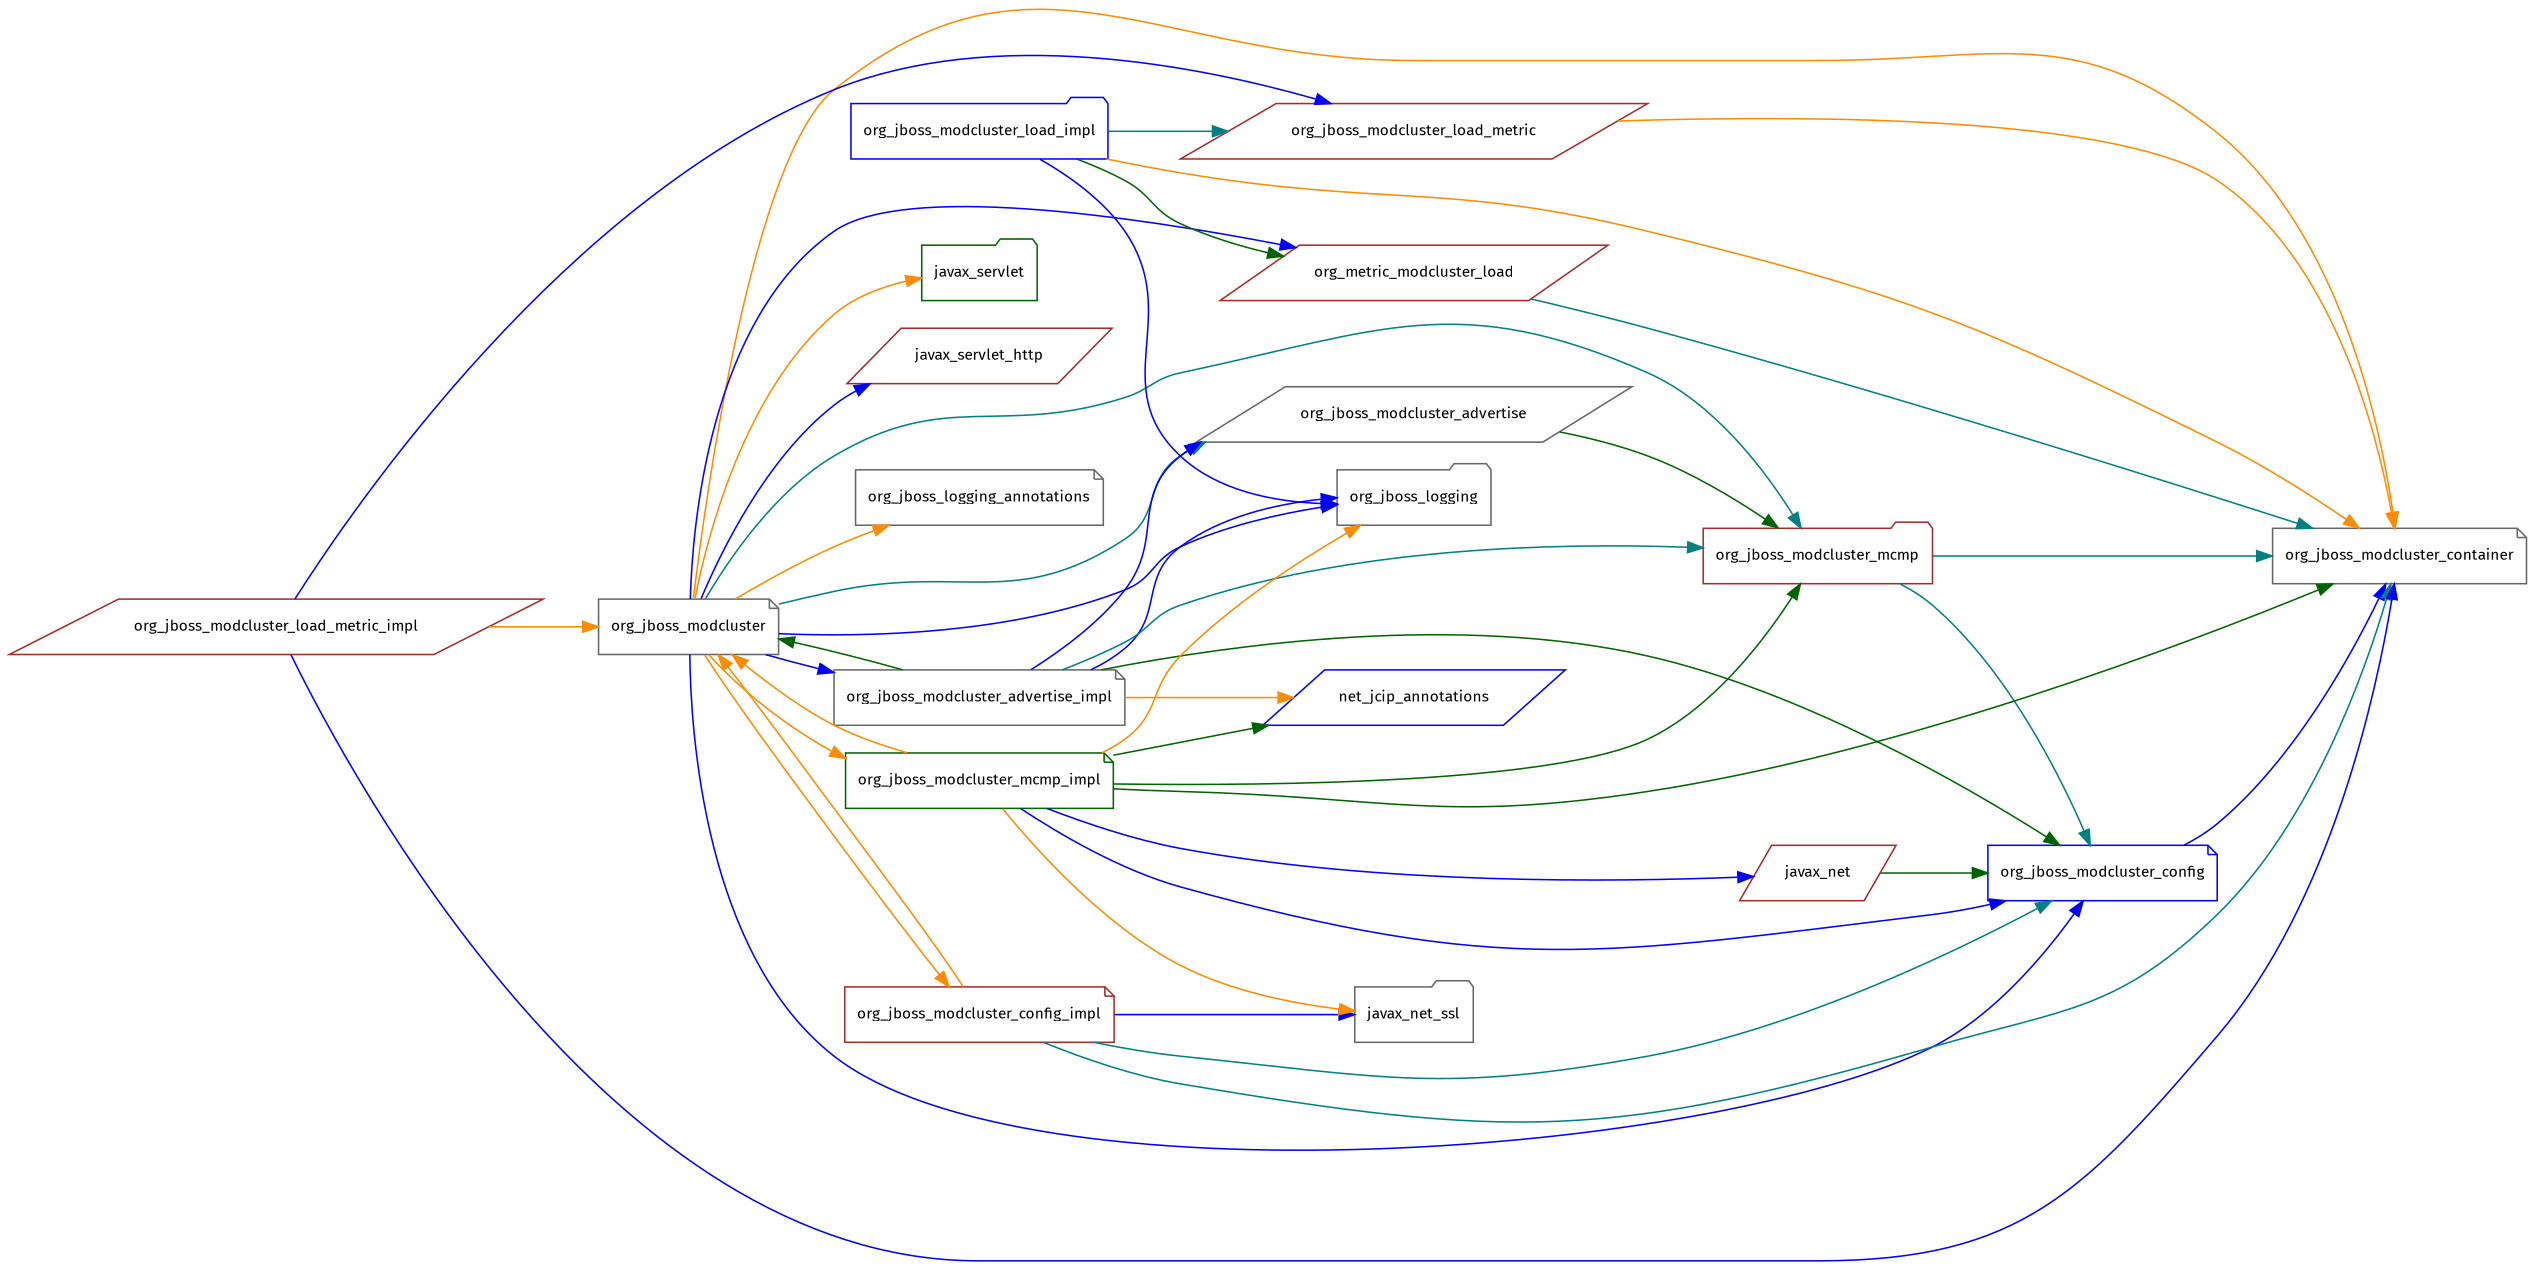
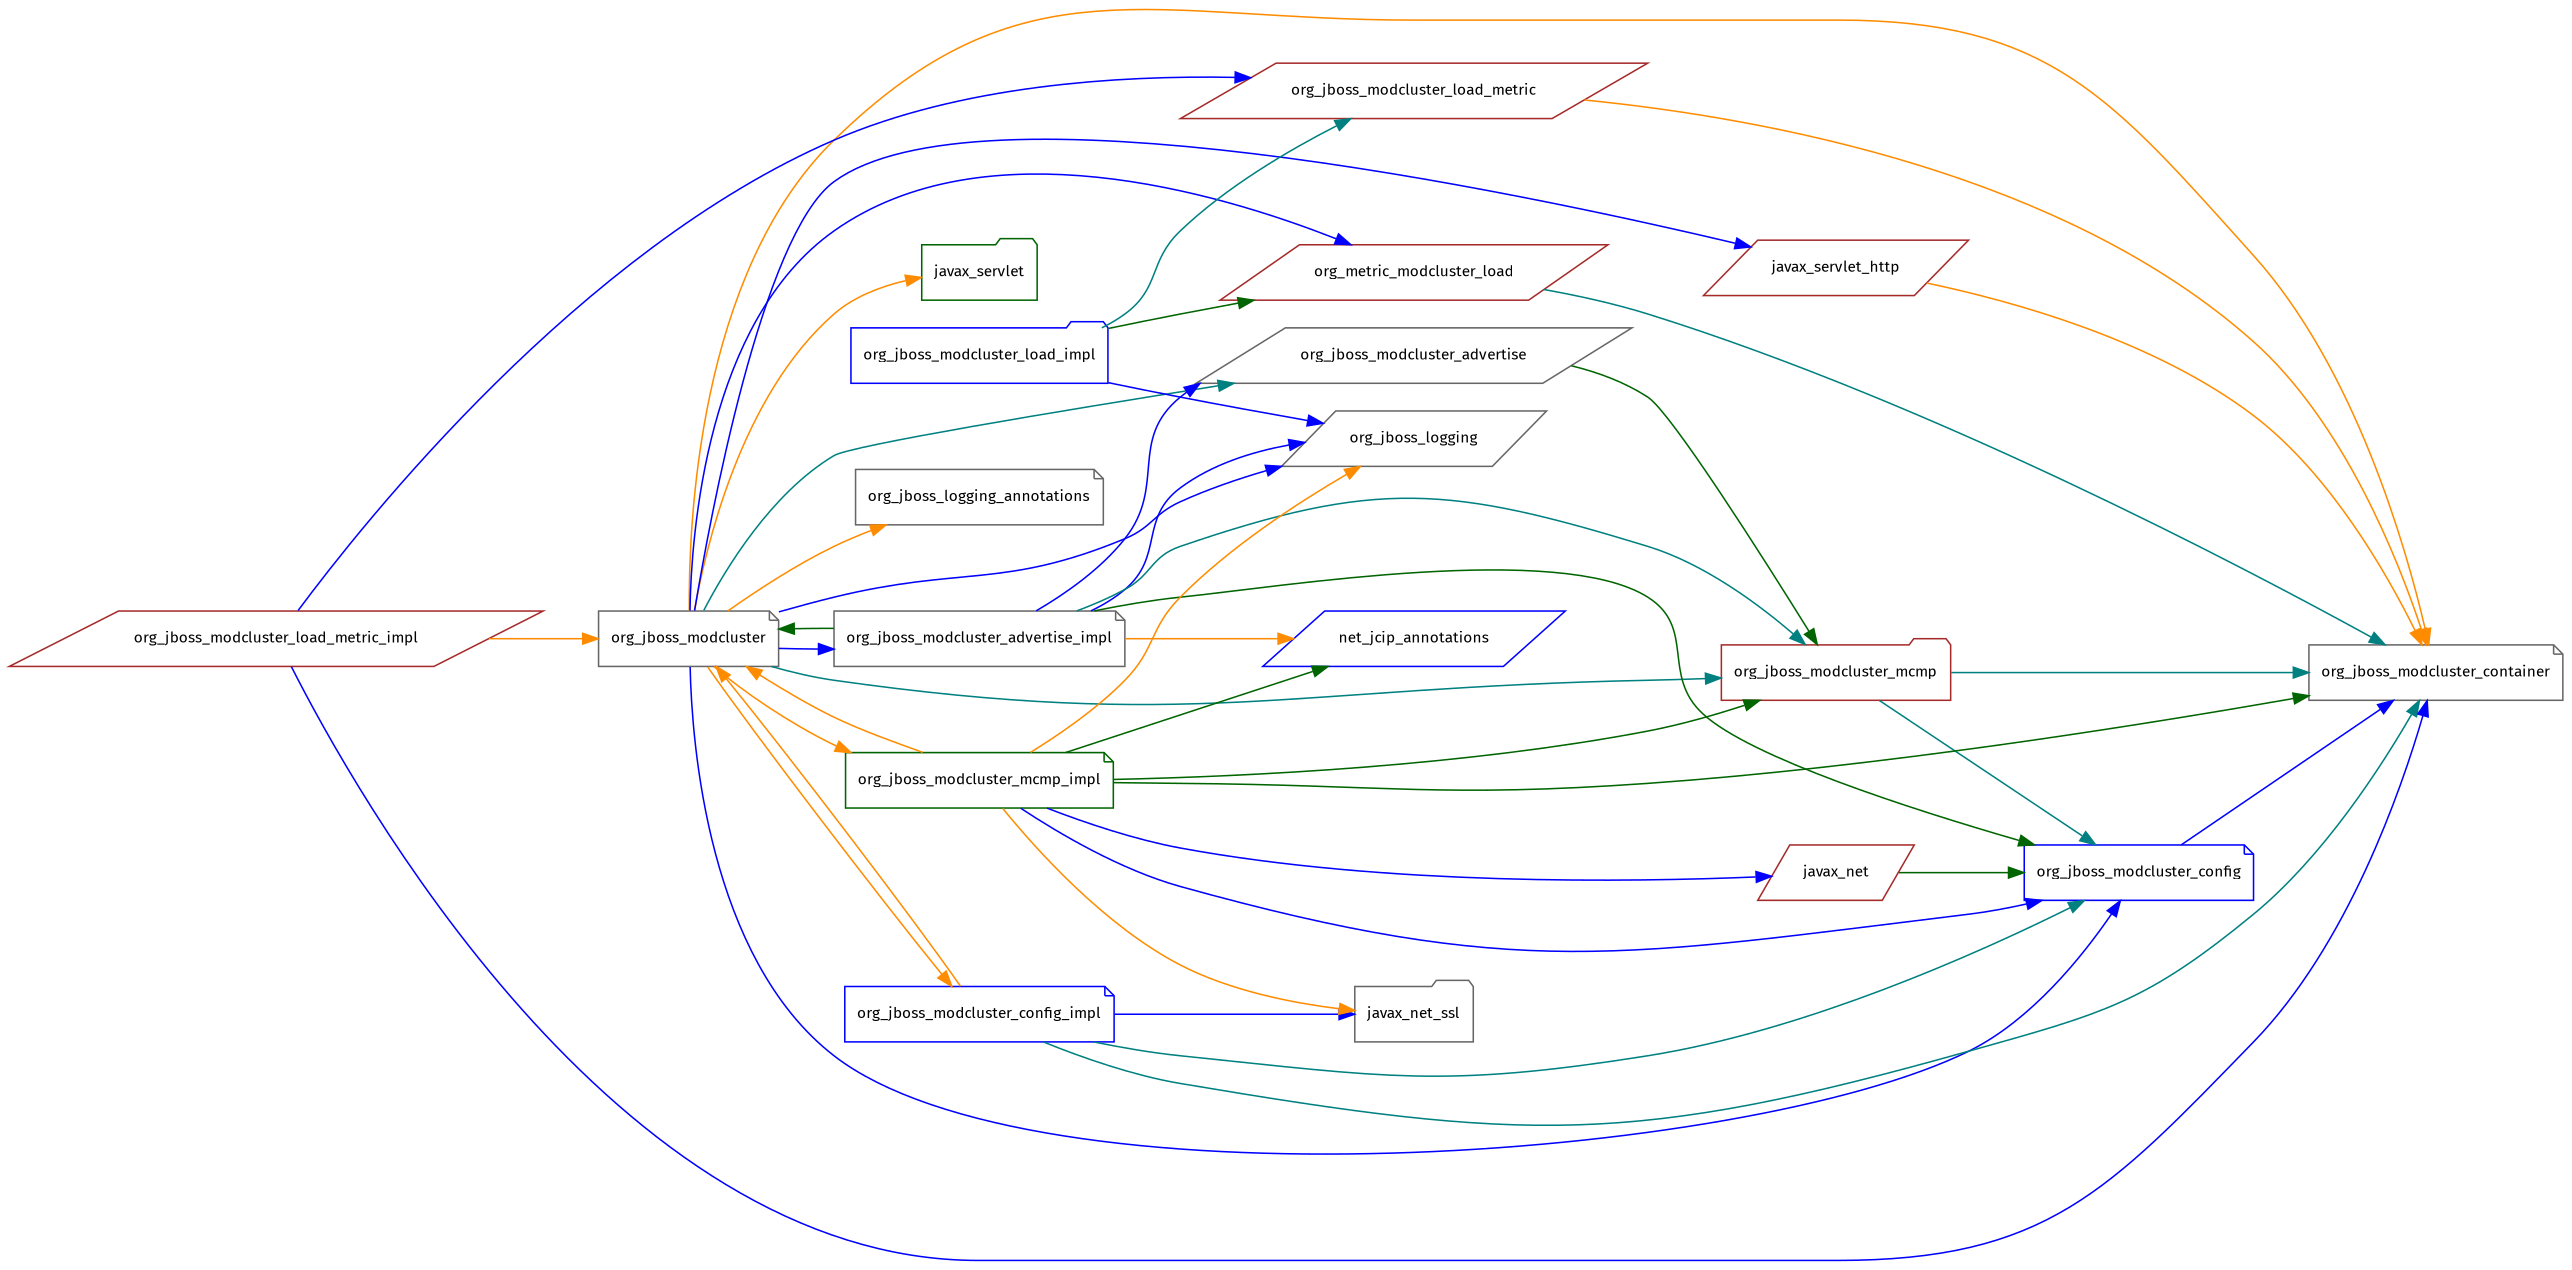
(1751, 257) -> (2219, 392)
(1414, 498) -> (1414, 439)
(979, 1015) -> (979, 1014)
